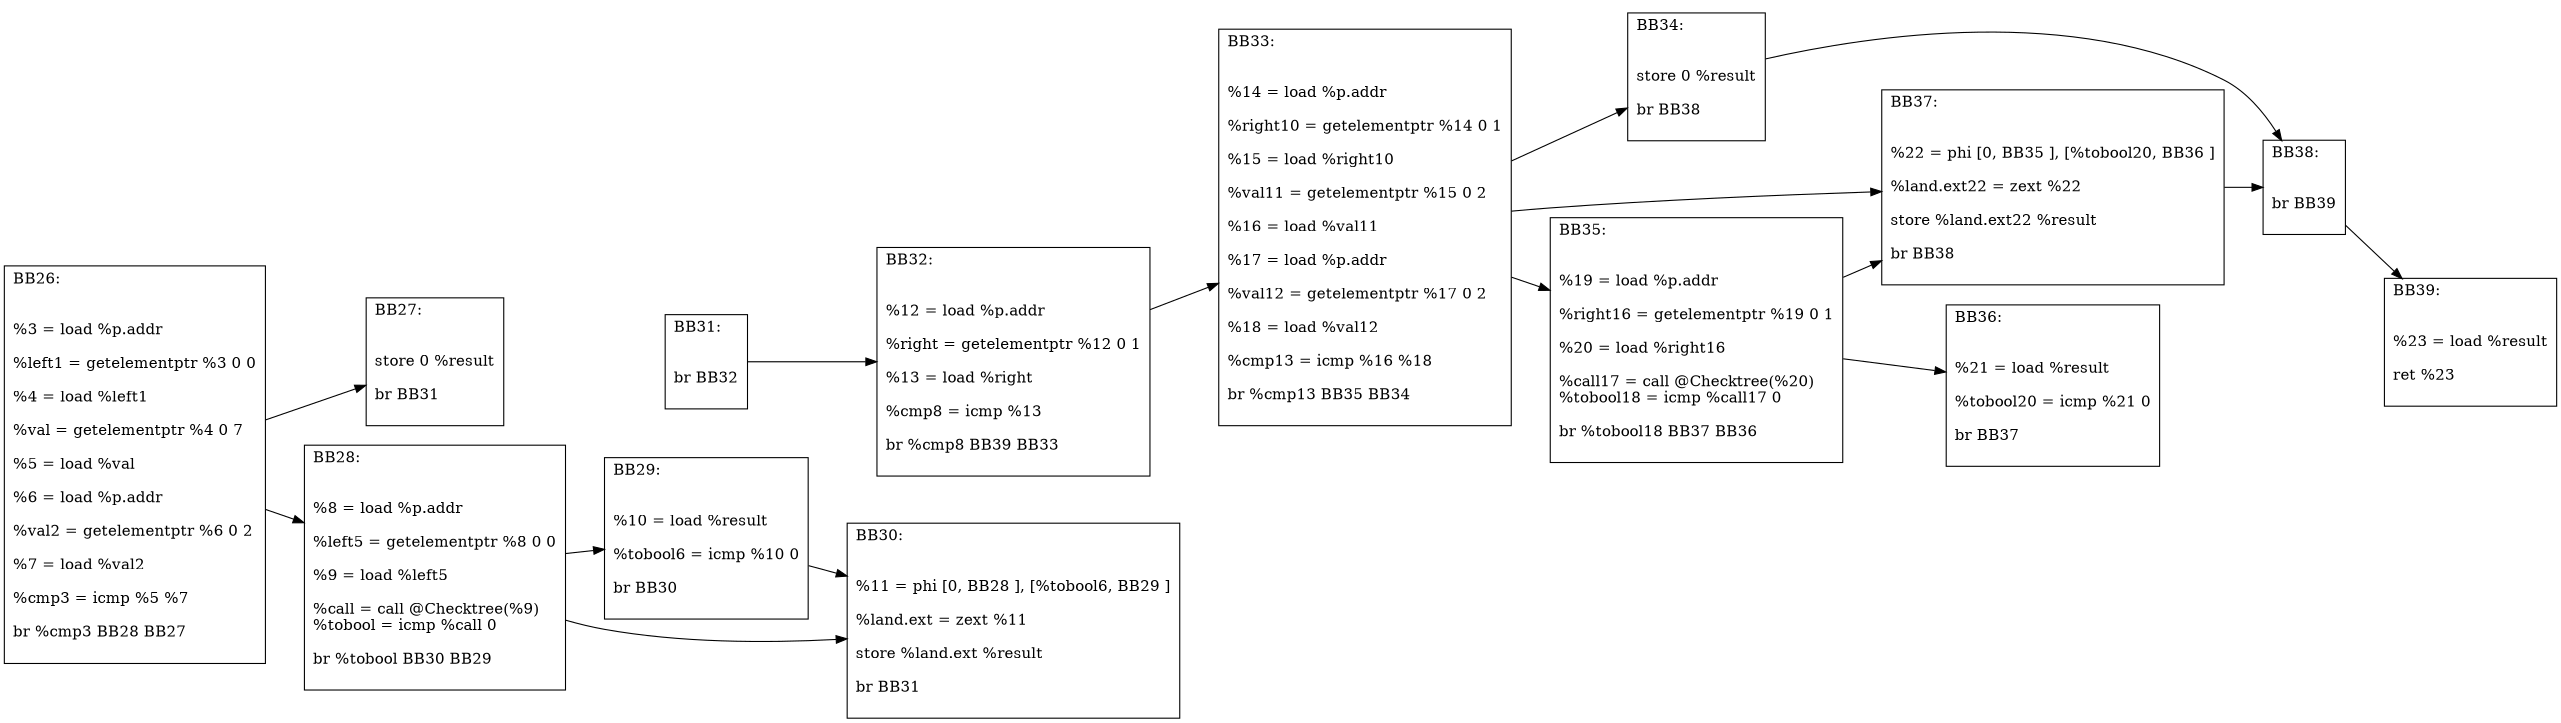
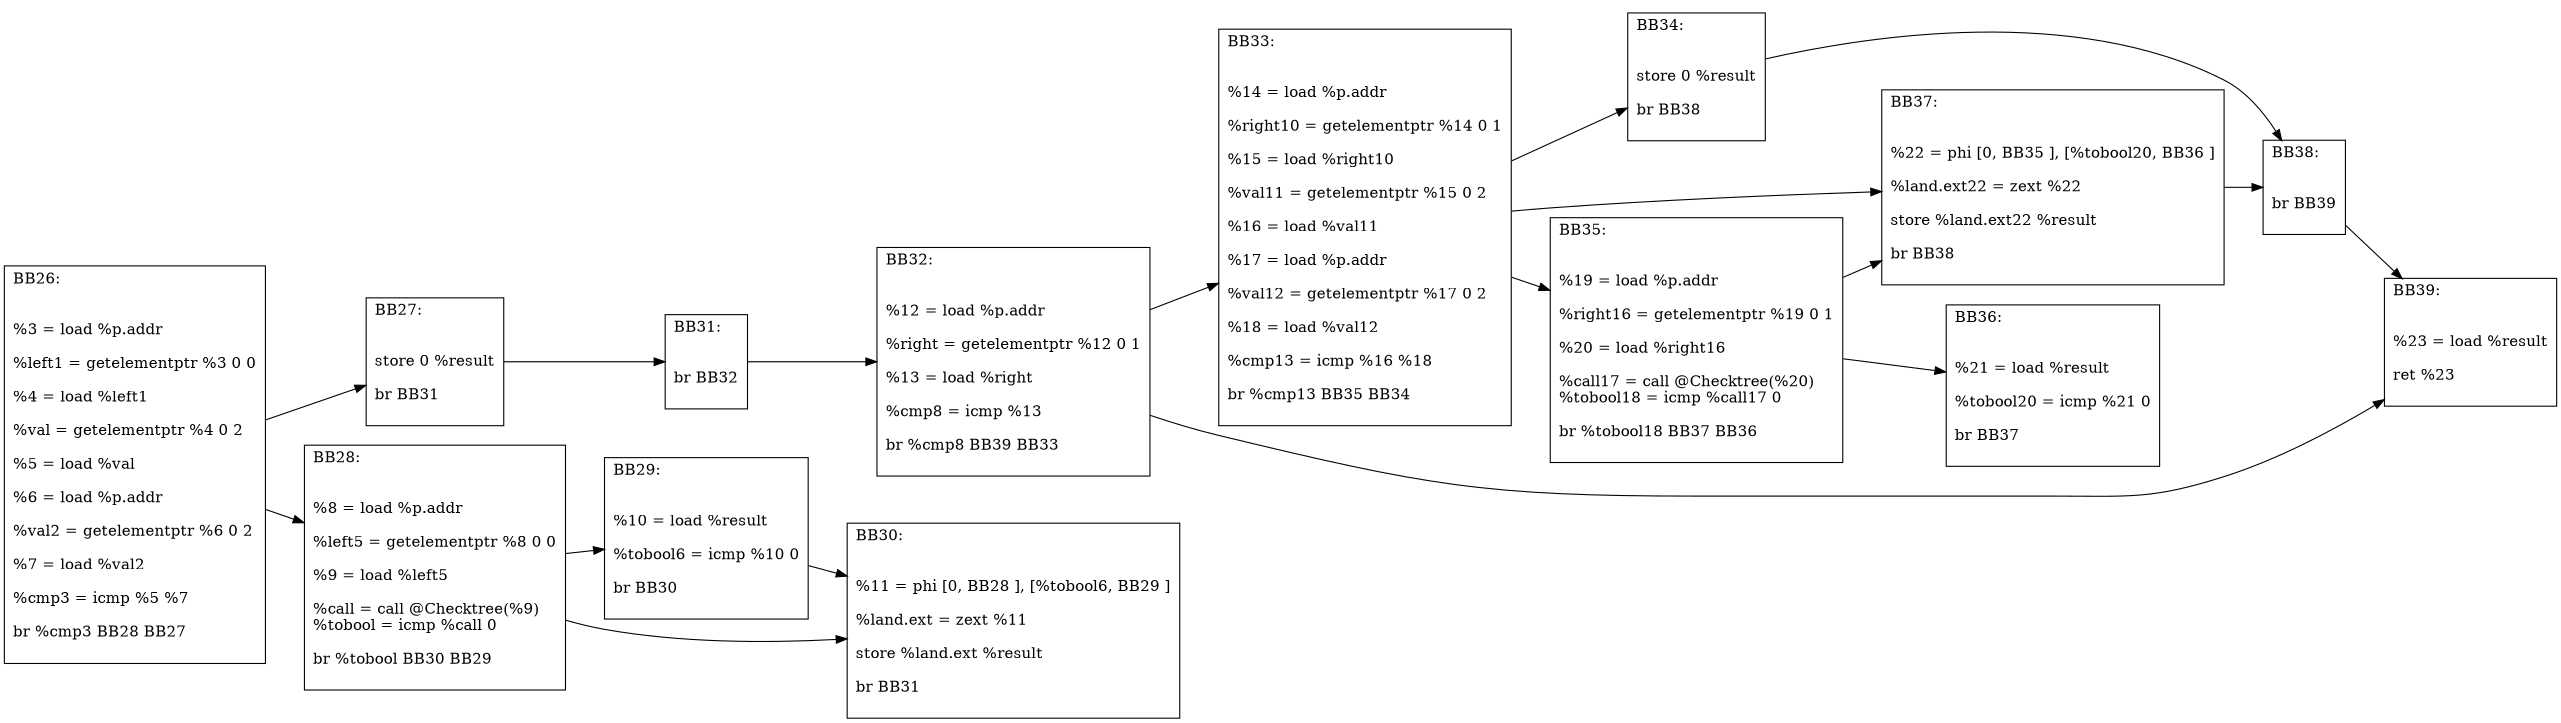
none -> (579, 362)
(128, 431) -> (128, 431)
none -> (1767, 496)
